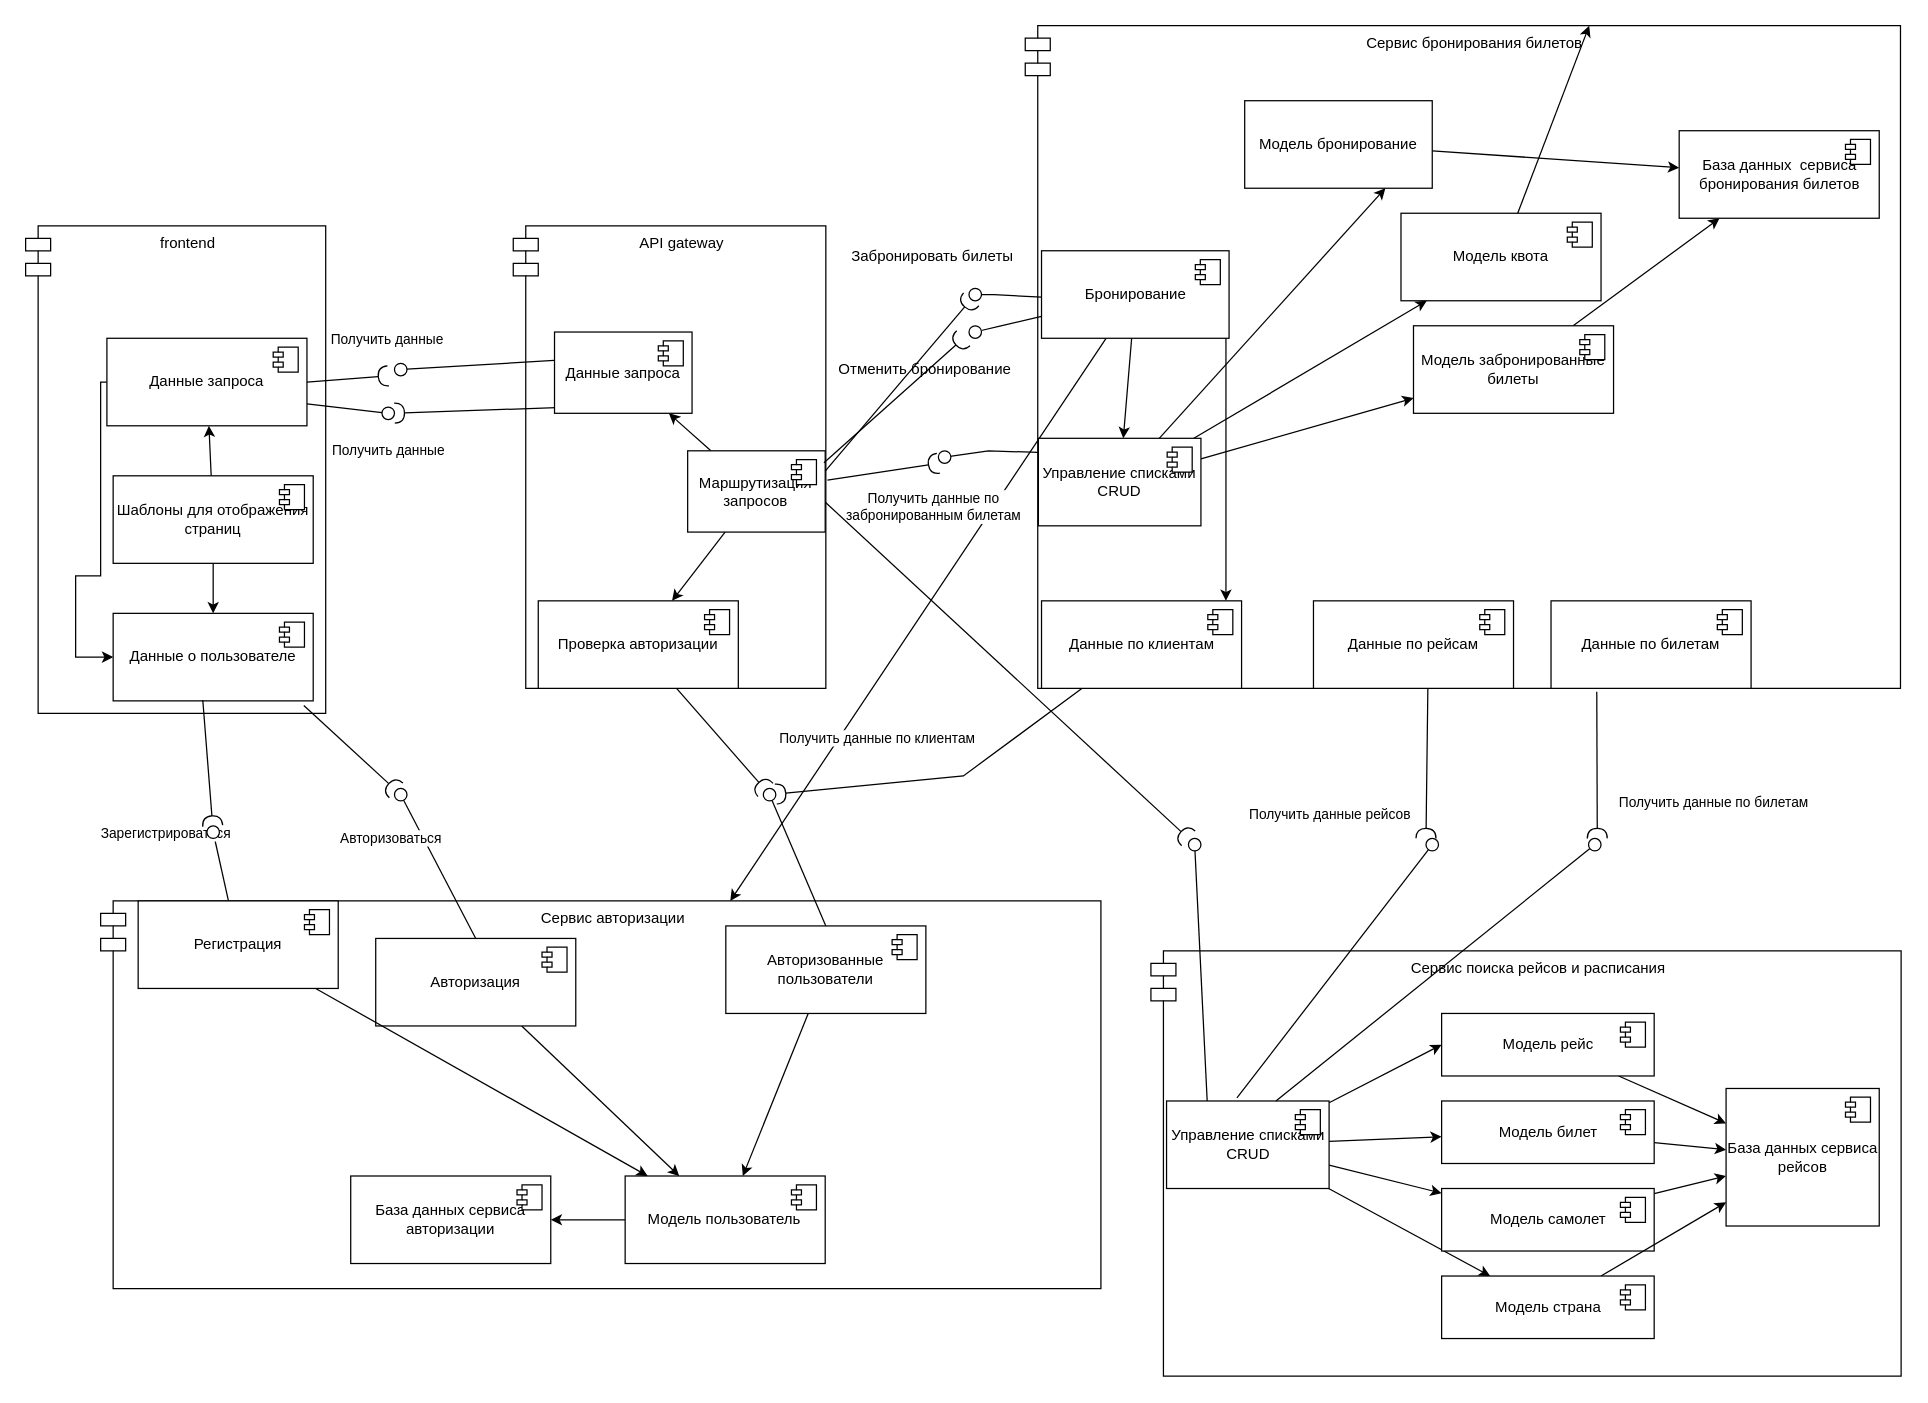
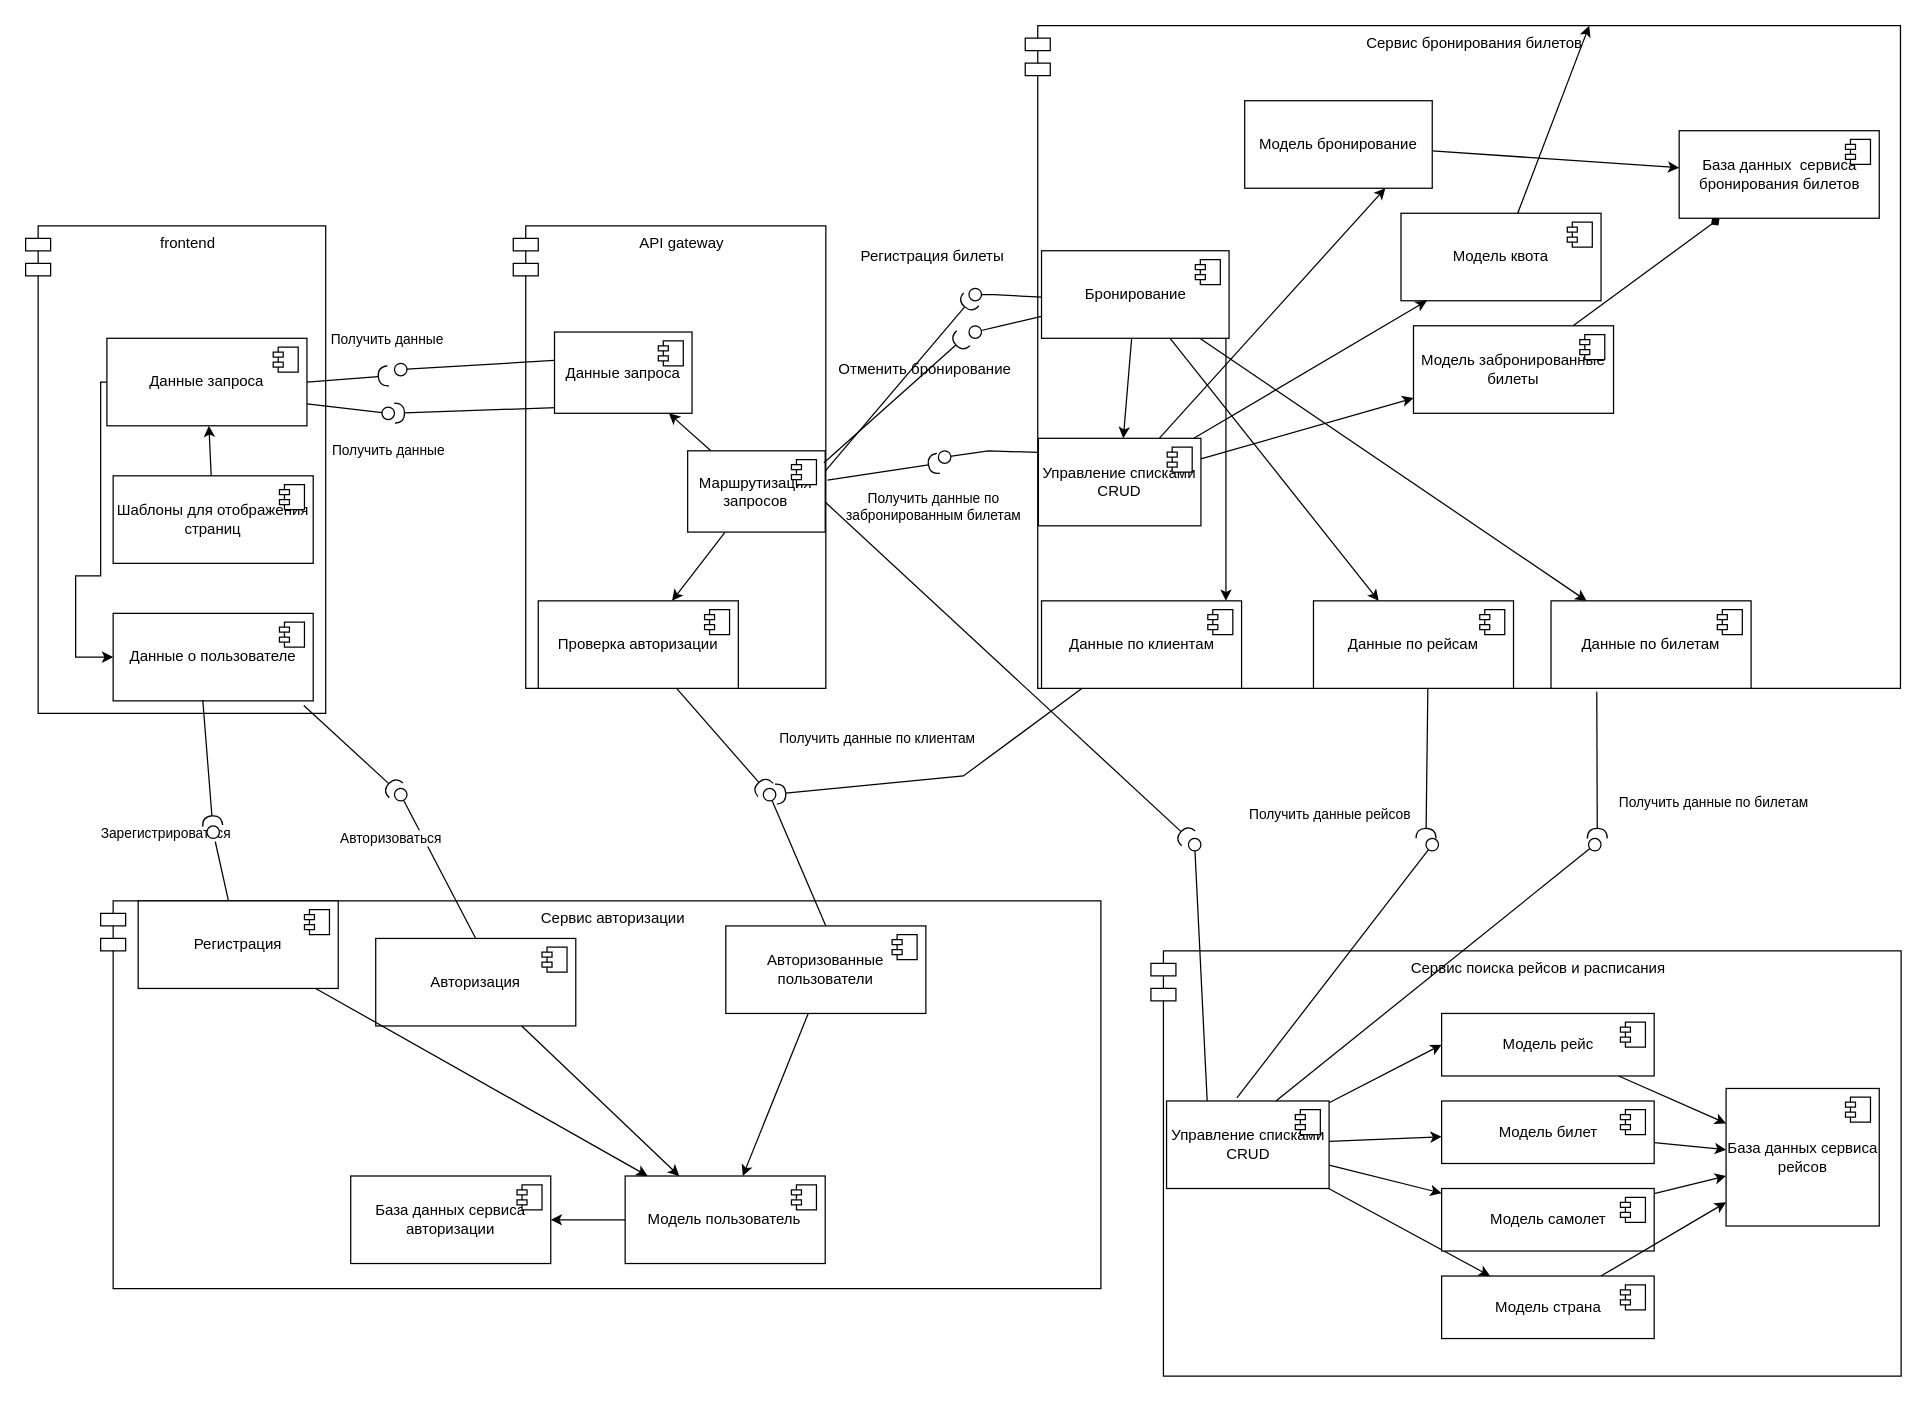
(1712, 223) -> (1711, 224)
(933, 257) -> (933, 257)
none -> (1389, 467)
(213, 584) -> none
(913, 626) -> (1271, 466)
